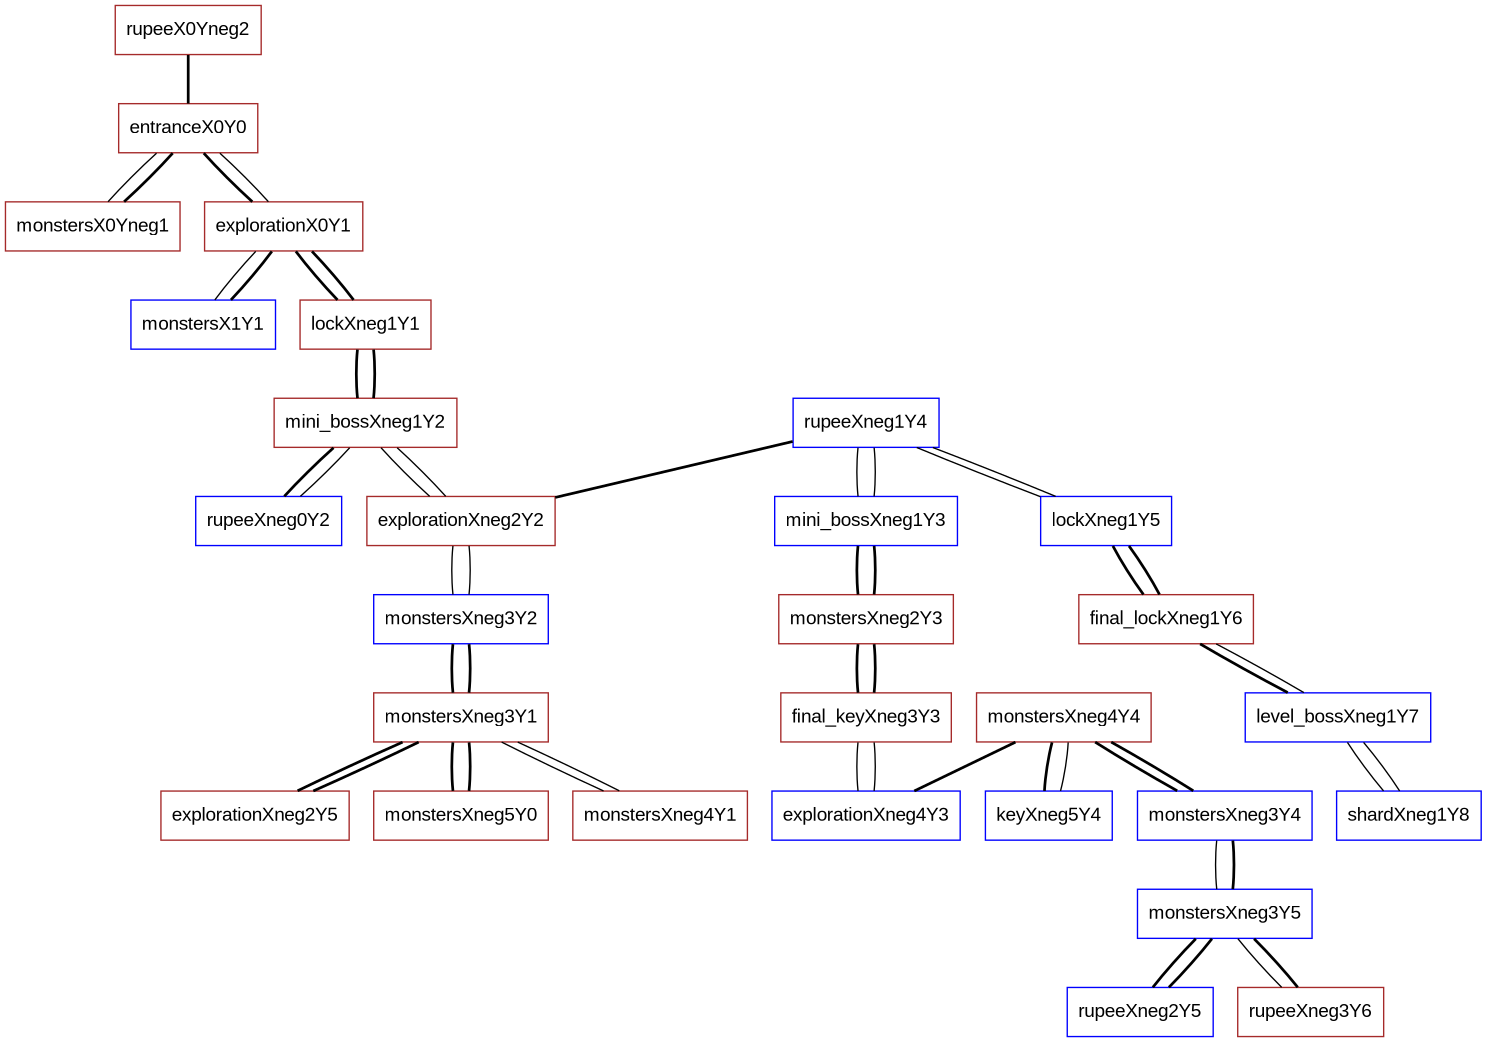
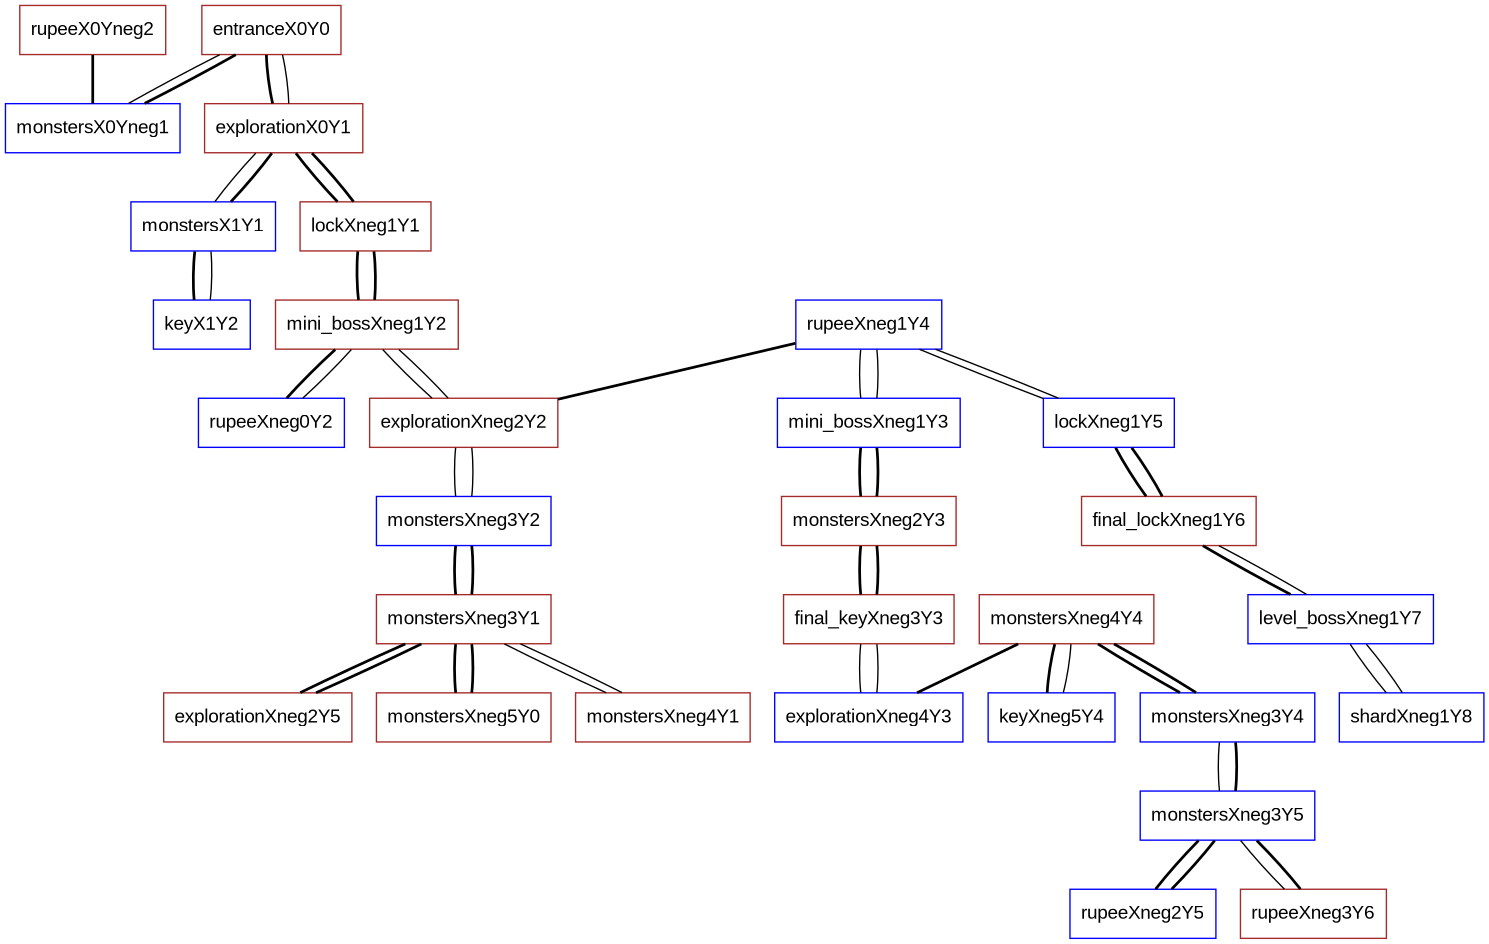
(188, 79) -> (93, 79)
(93, 226) -> (93, 128)
none -> (202, 325)
